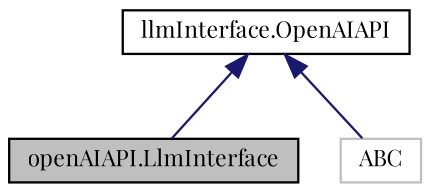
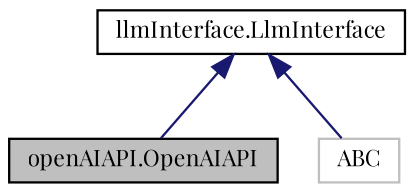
(266, 32) -> (251, 32)
(154, 161) -> (143, 161)
